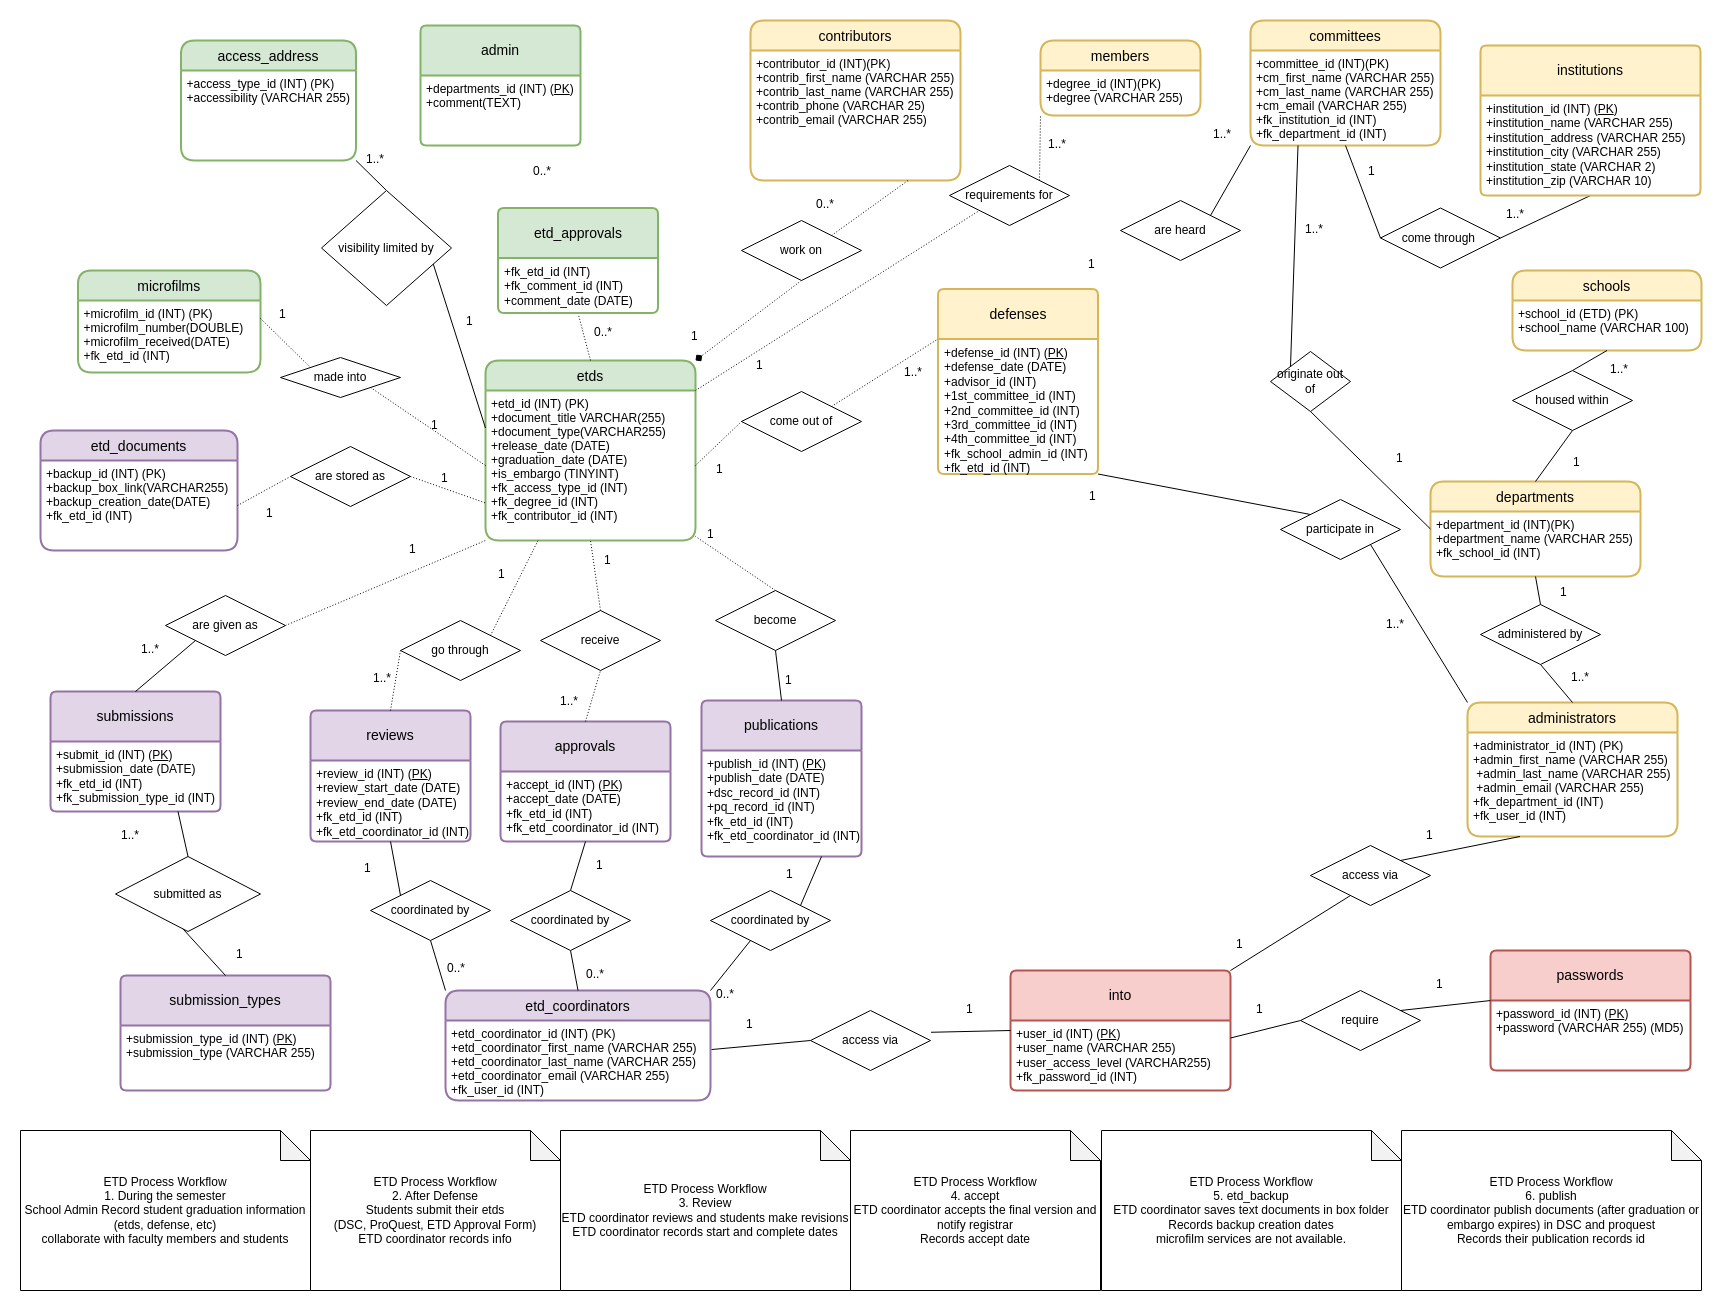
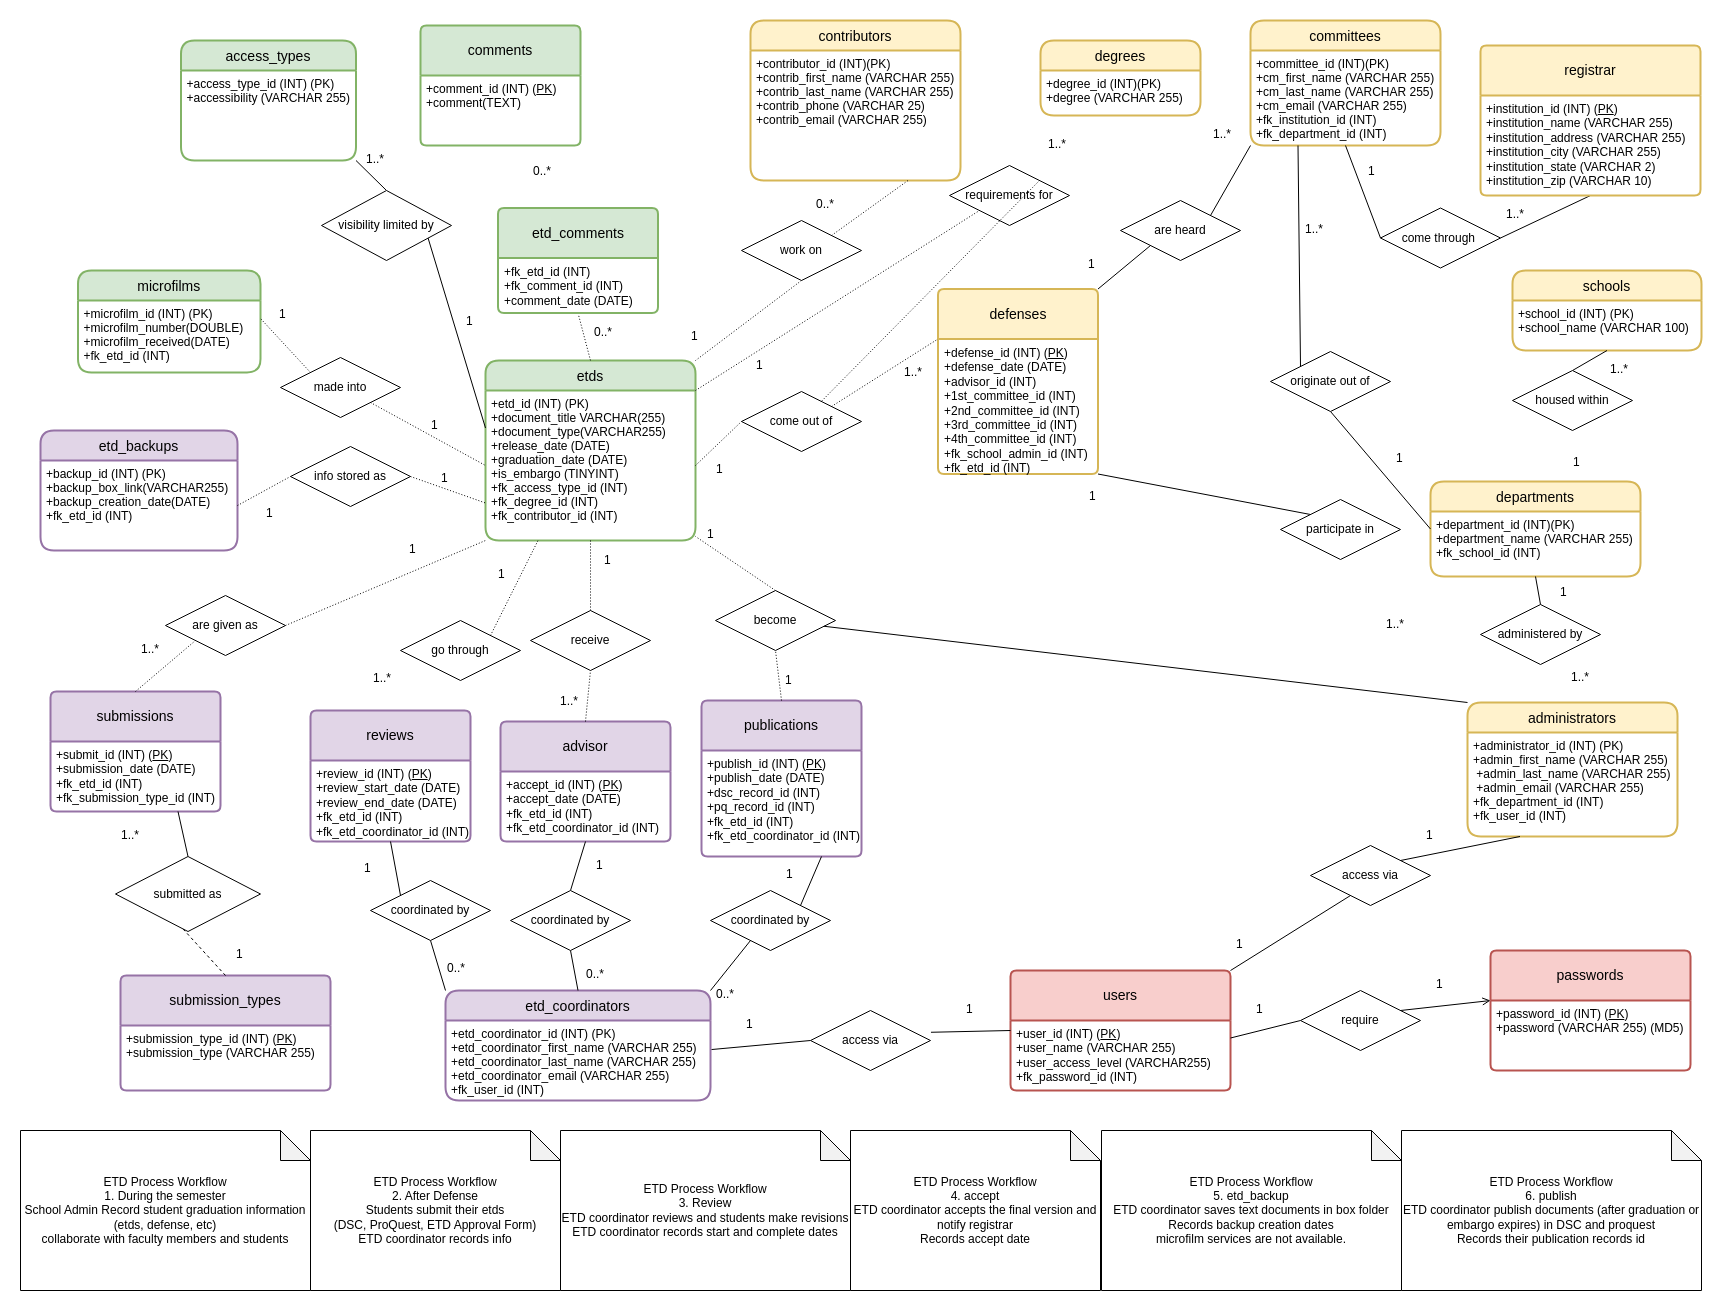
(501, 51) -> (501, 51)
(268, 56) -> (268, 56)
(1120, 56) -> (1120, 56)
(1591, 71) -> (1591, 71)
(509, 97) -> (496, 97)
(1040, 149) -> (880, 342)
(579, 234) -> (579, 234)
(387, 248) -> (387, 226)
none -> (1124, 267)
(1582, 314) -> (1582, 314)
(702, 355) -> (700, 357)
(341, 378) -> (341, 388)
(1311, 382) -> (1331, 382)
(139, 446) -> (139, 446)
(1554, 456) -> none
(351, 477) -> (351, 477)
(1419, 624) -> (1146, 664)
(601, 641) -> (591, 641)
(166, 666) -> (166, 666)
(779, 676) -> (779, 676)
(396, 681) -> none
(1556, 683) -> none
(586, 747) -> (586, 747)
(204, 952) -> (204, 952)
(1121, 996) -> (1121, 996)
(1485, 1001) -> (1484, 1001)
